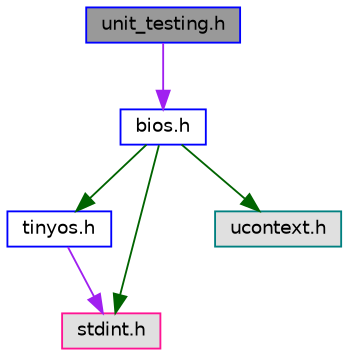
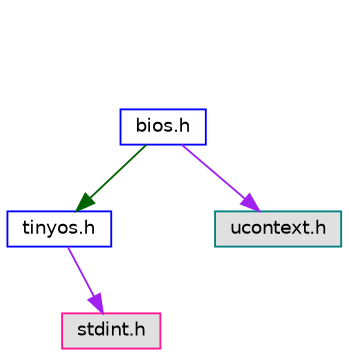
(163, 25) -> none
(213, 172) -> (213, 172)
(140, 220) -> none
